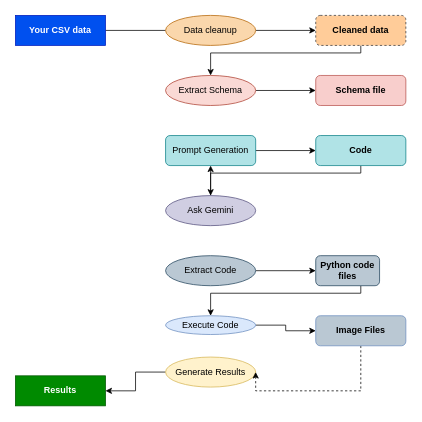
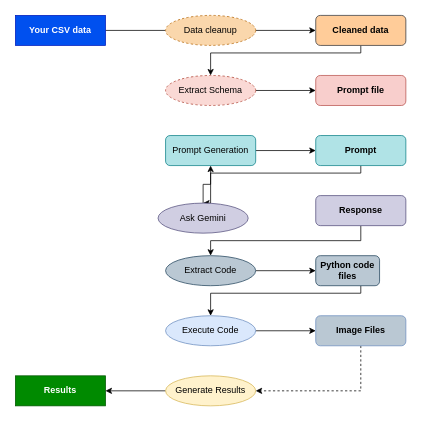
(210, 30) -> (210, 30)
(360, 30) -> (360, 30)
(210, 90) -> (210, 90)
(360, 90) -> (360, 90)
(360, 150) -> (360, 150)
(210, 210) -> (203, 218)
none -> (360, 210)
none -> (288, 240)
(210, 325) -> (210, 330)
(210, 372) -> (210, 390)
